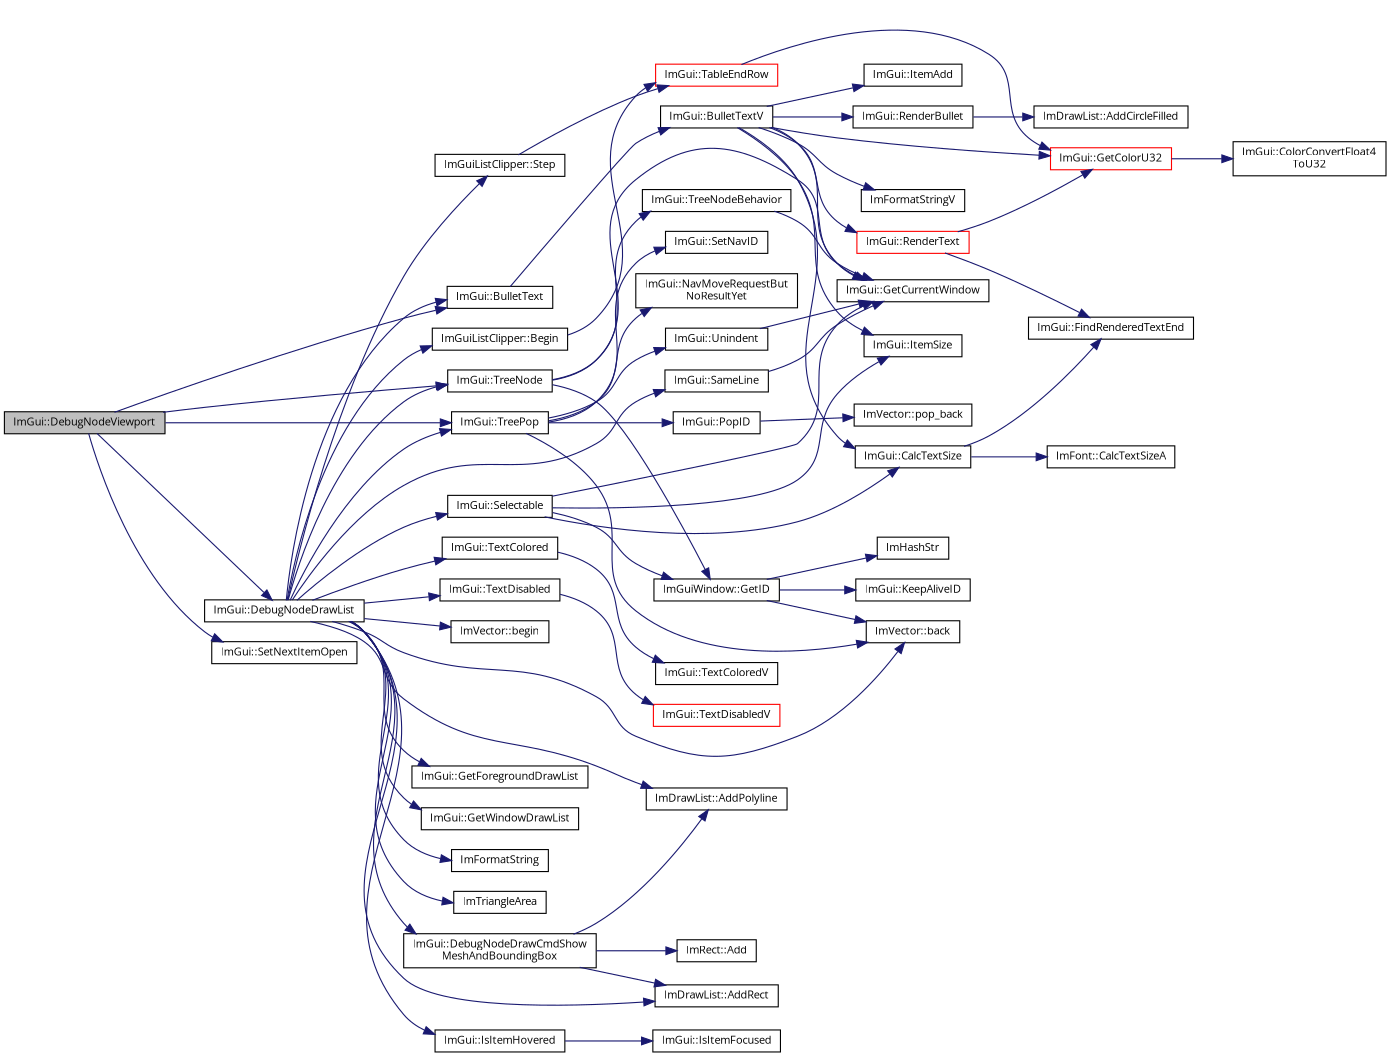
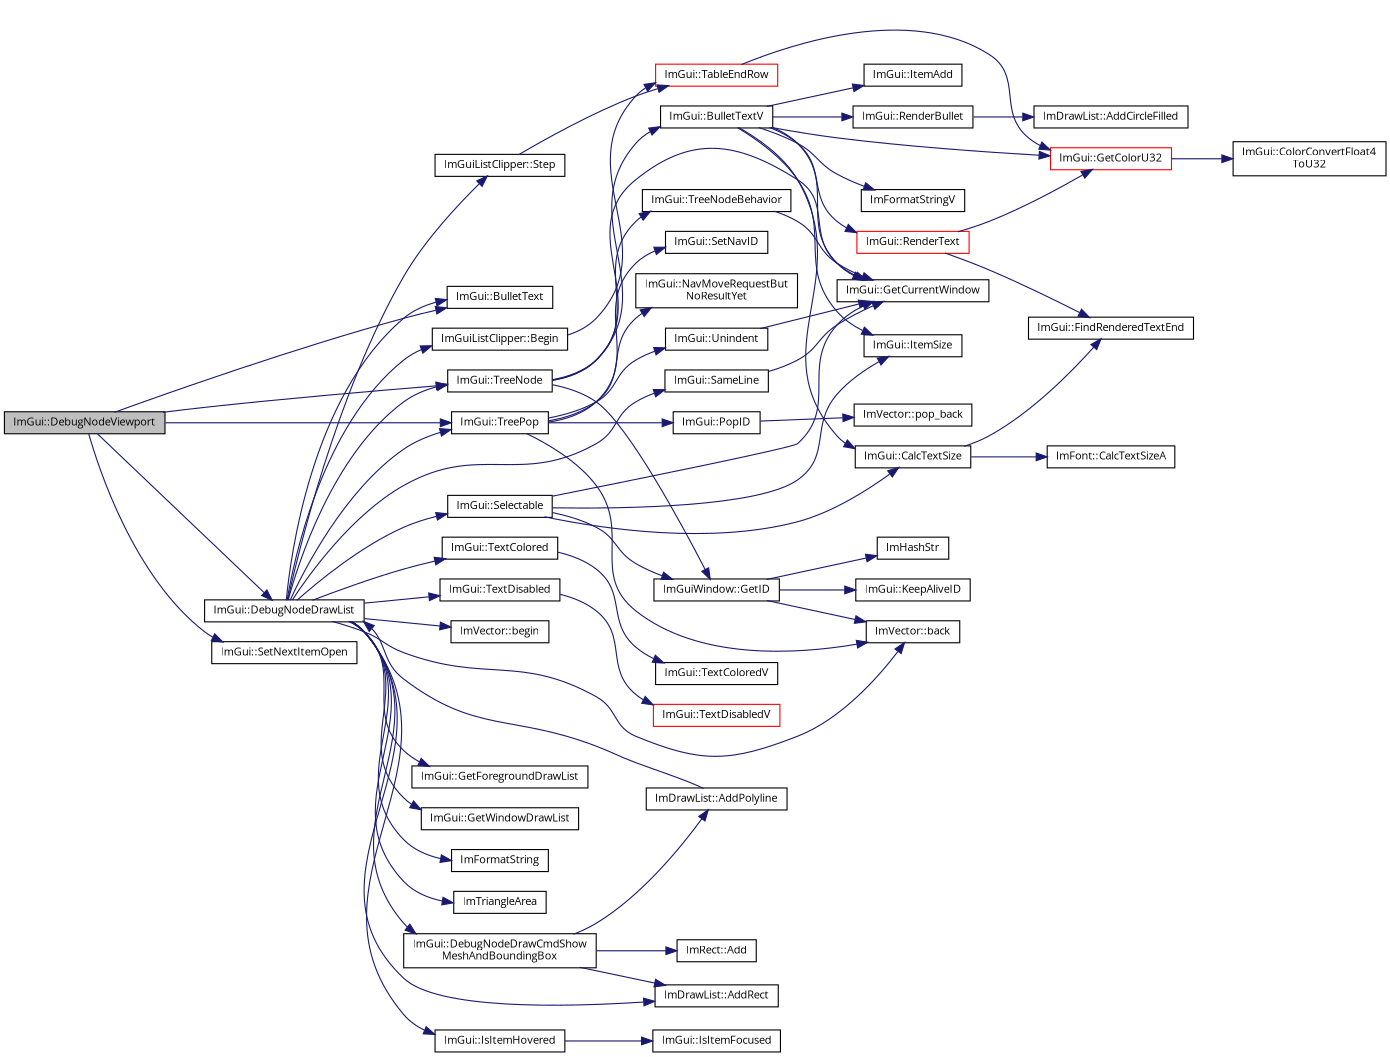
(581, 204) -> (620, 267)
(459, 730) -> (524, 726)
